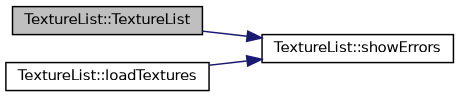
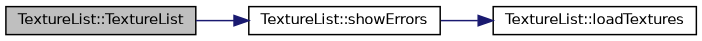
(228, 63) -> (459, 21)
